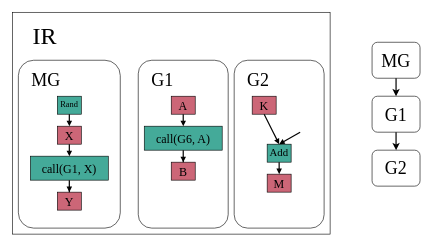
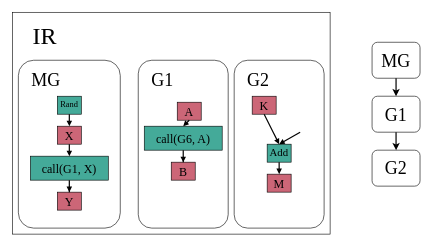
(183, 105) -> (189, 111)
